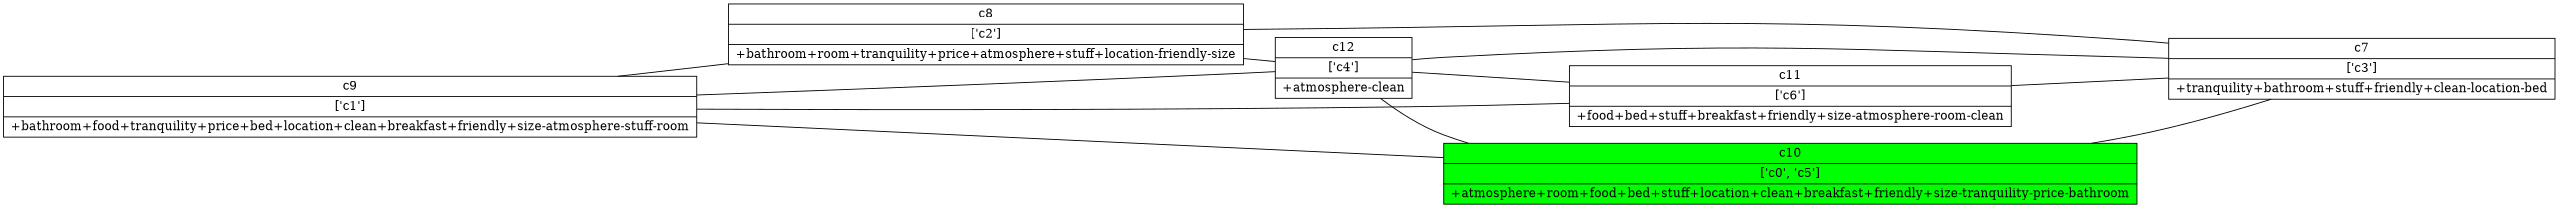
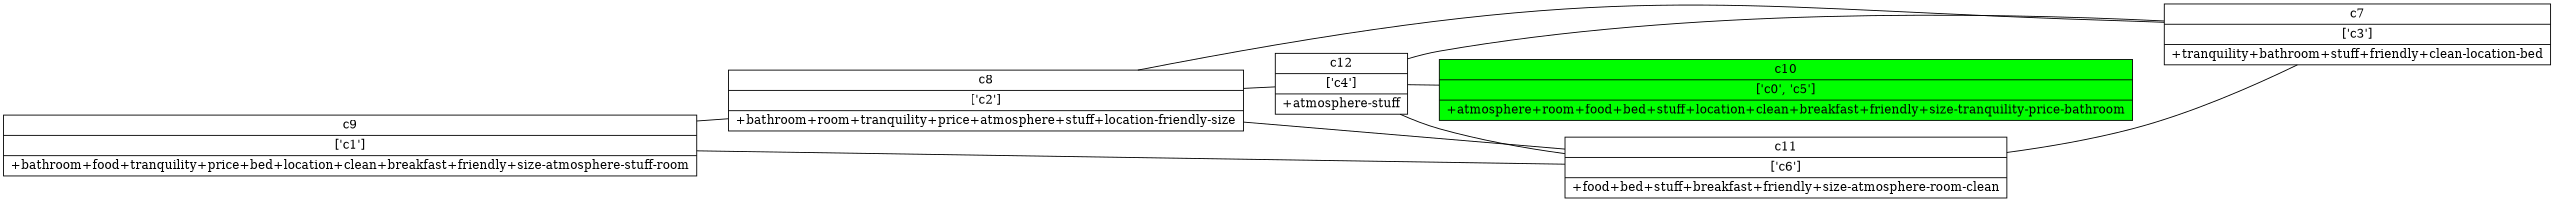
(986, 84) -> none
(1344, 88) -> (1341, 104)
(2182, 125) -> none
none -> (1404, 136)
(1070, 140) -> none
